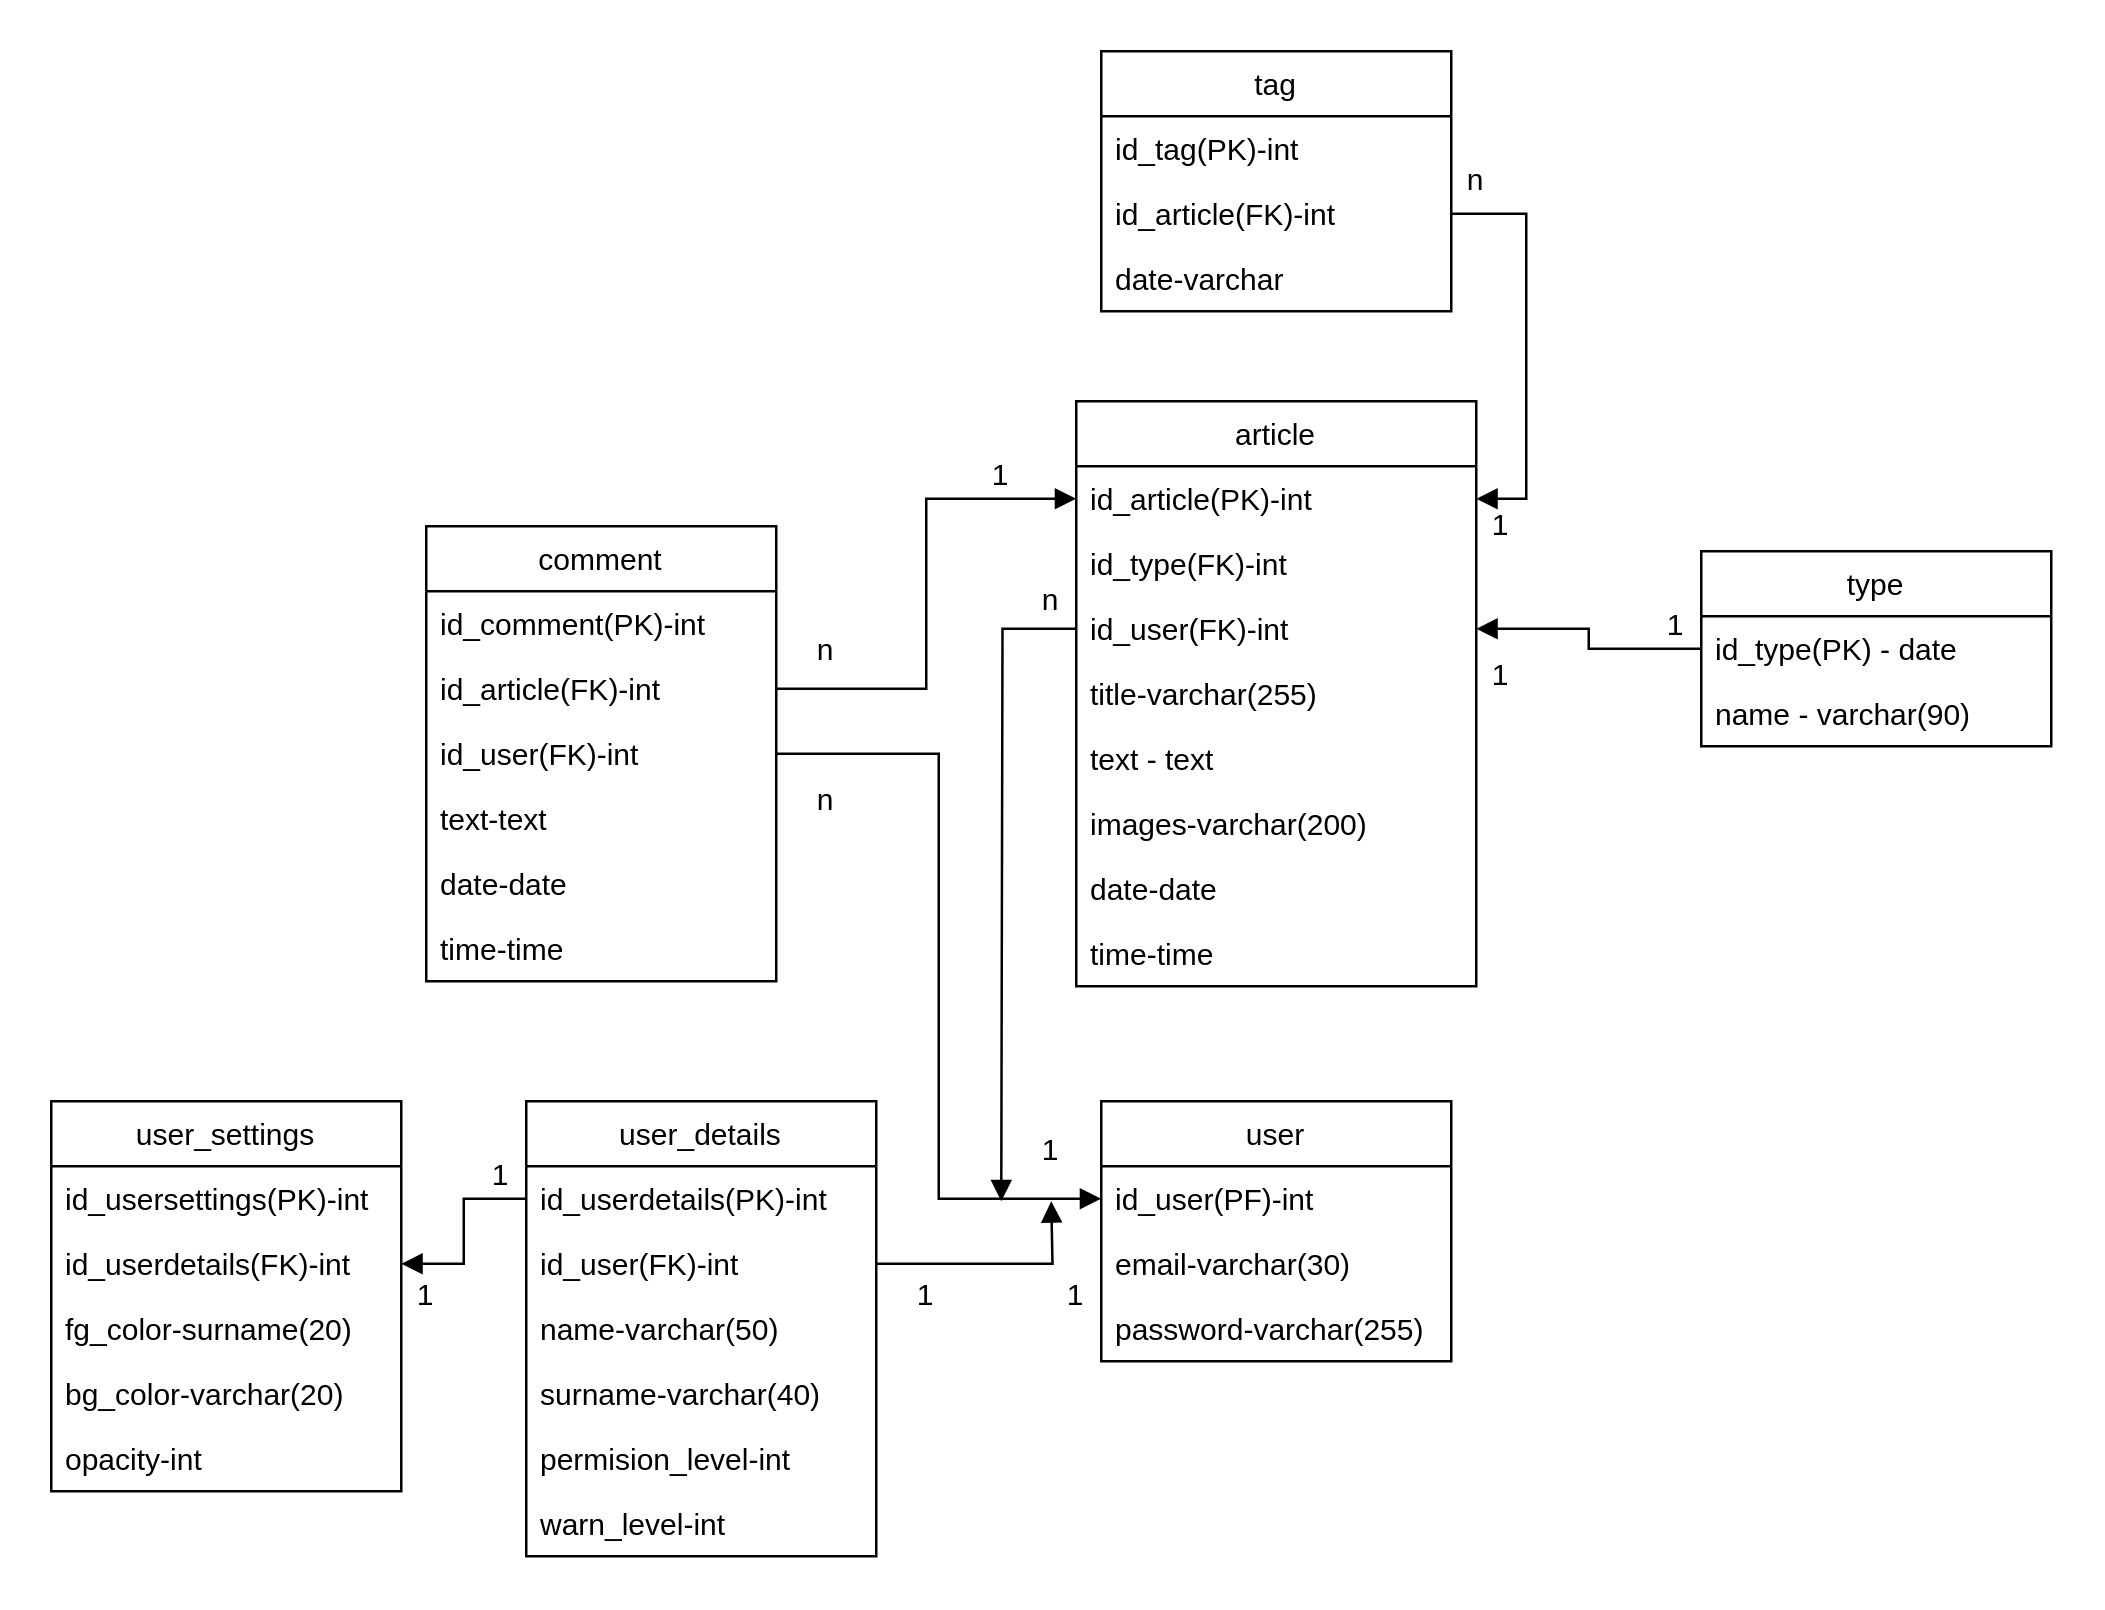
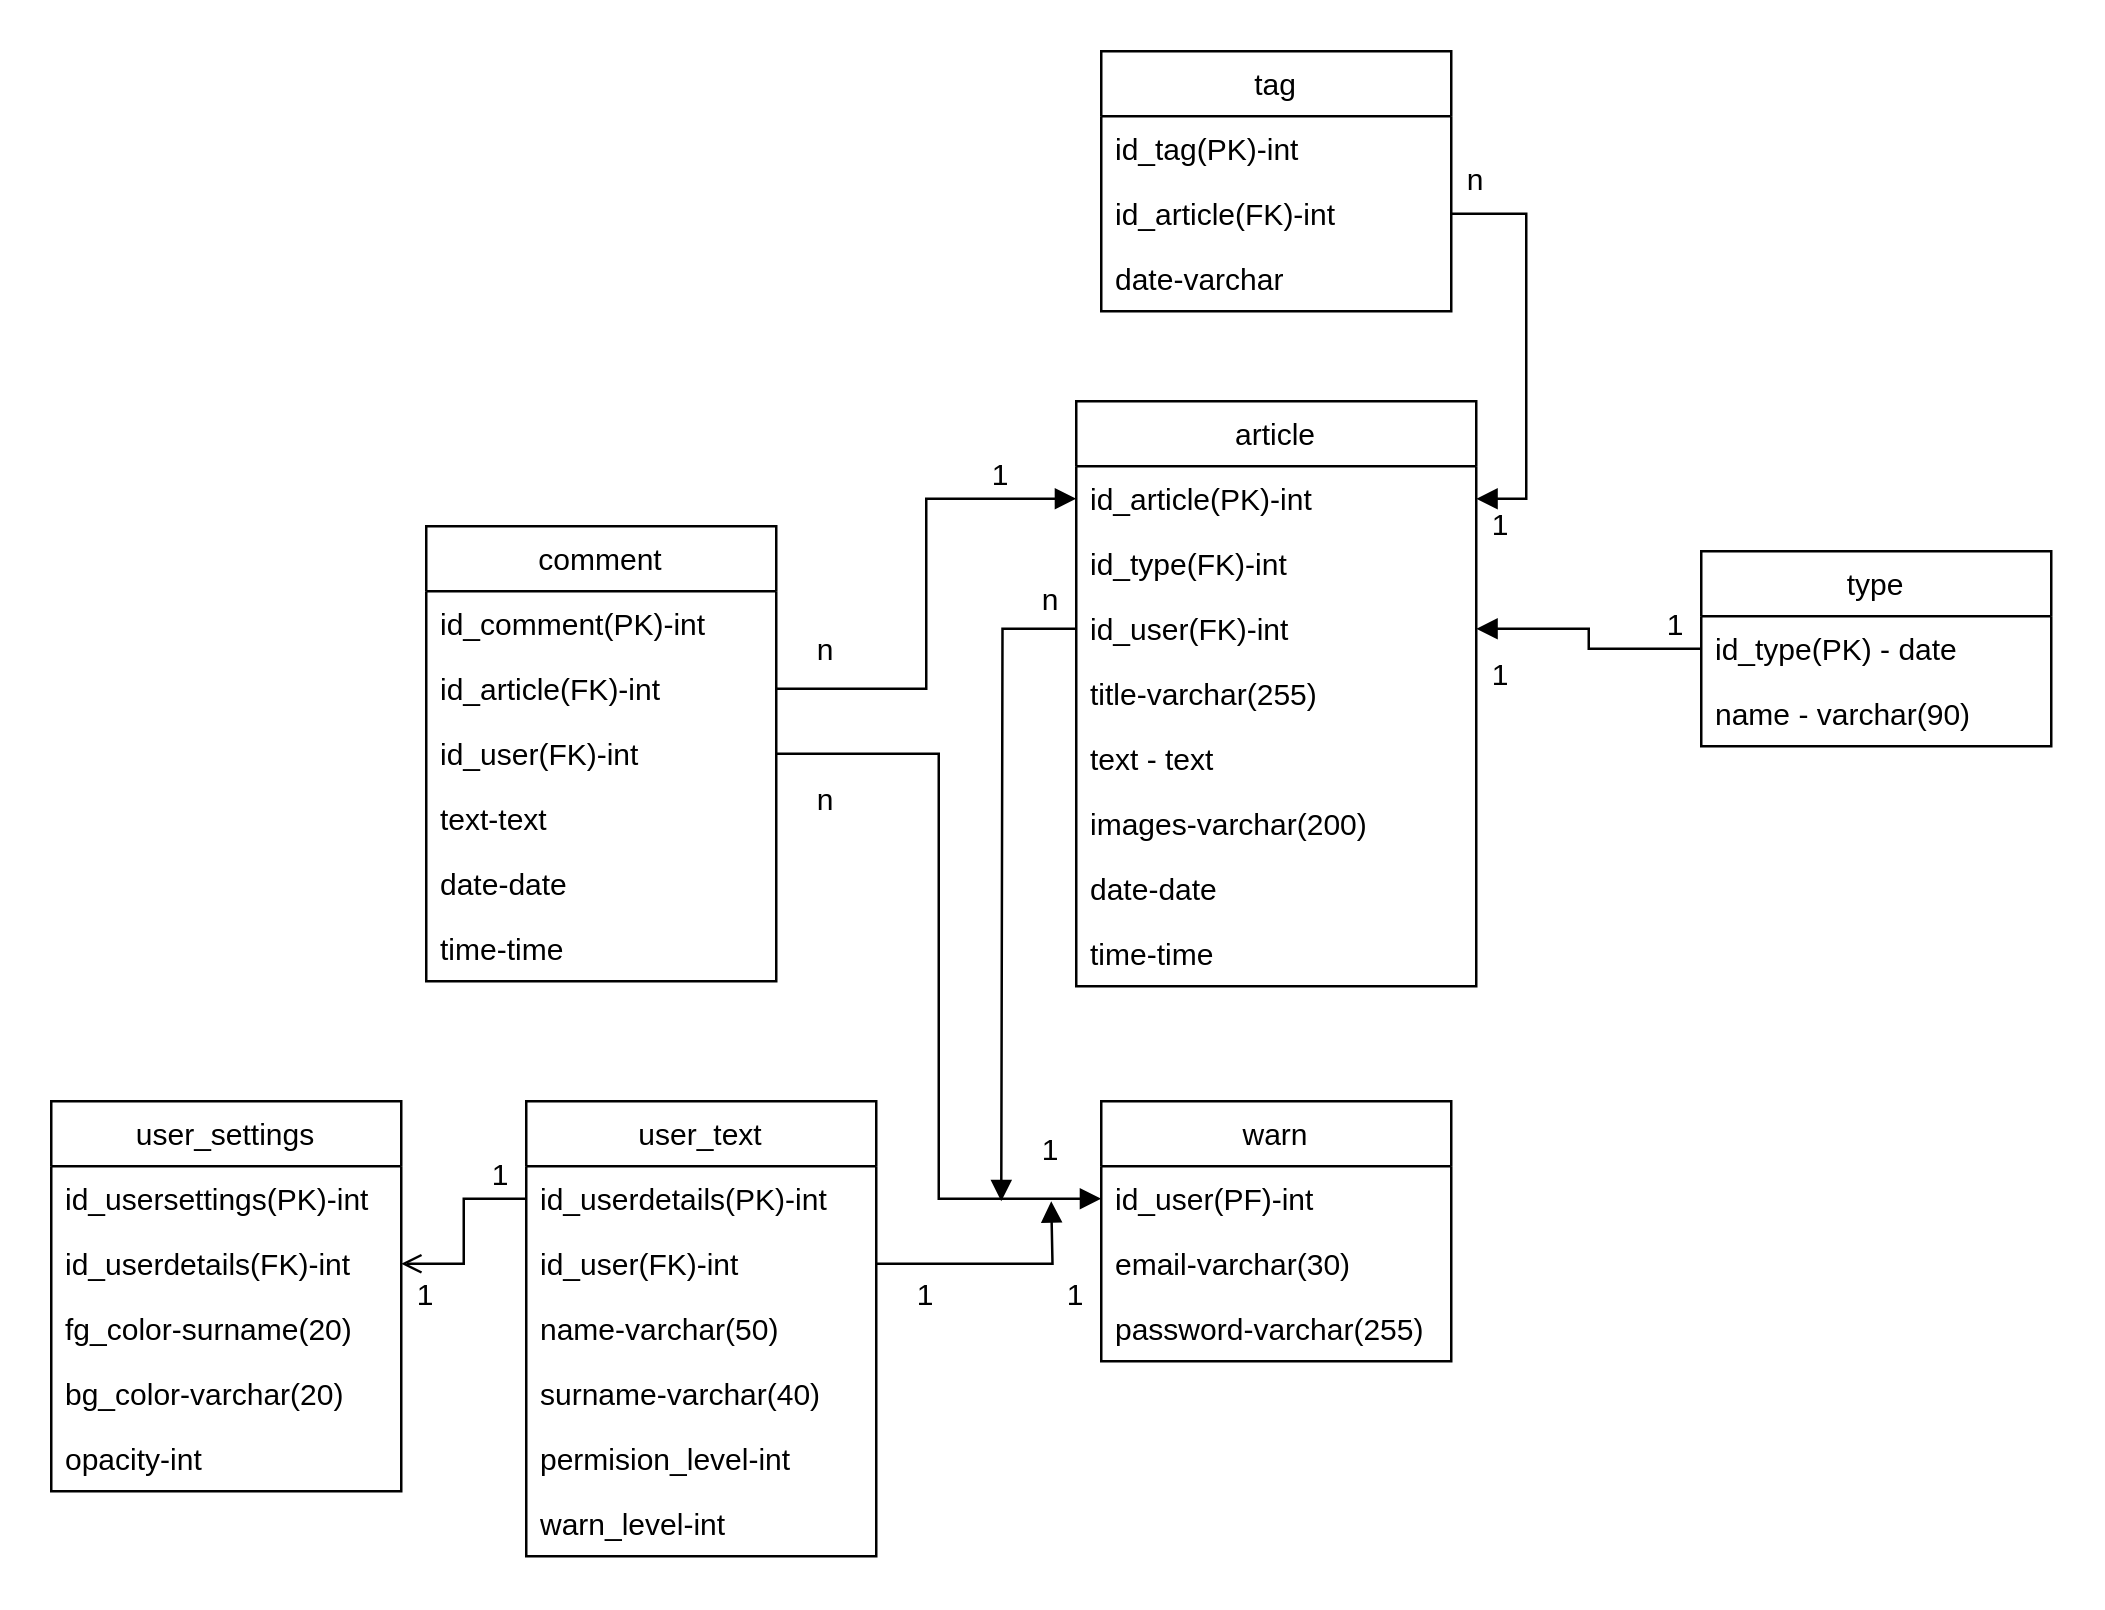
(700, 1135) -> (700, 1135)
(1275, 1135) -> (1275, 1135)
(423, 1264) -> (416, 1264)
